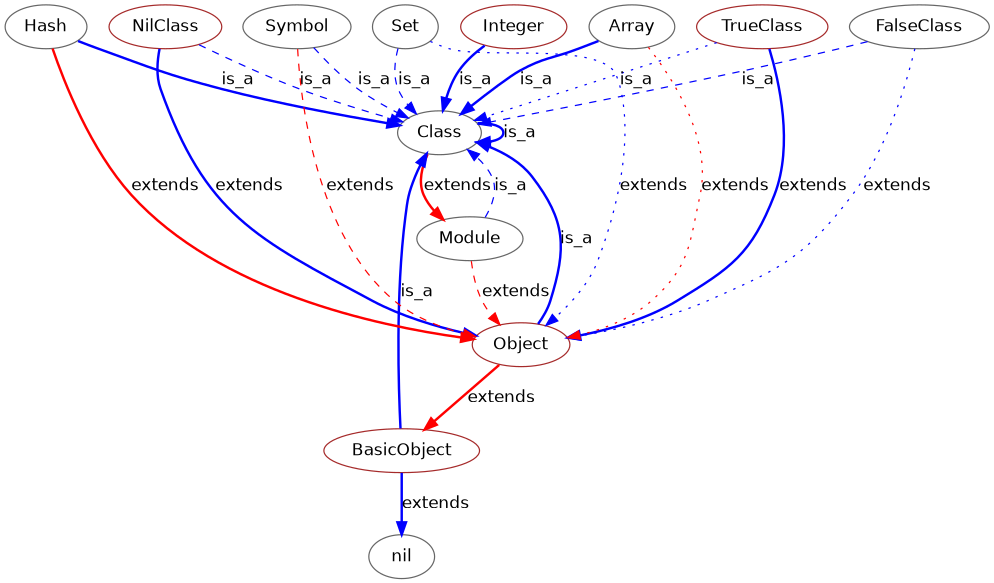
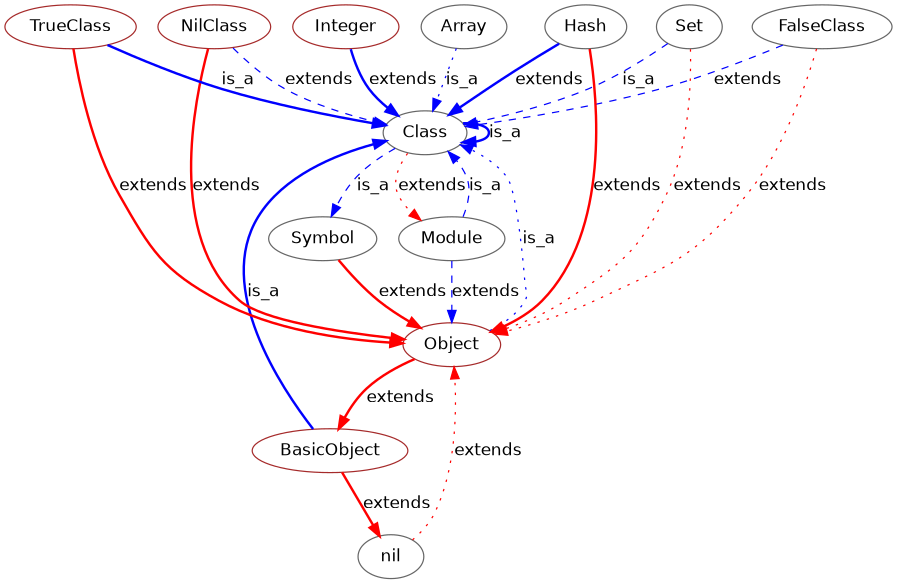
(530, 65) -> (447, 74)
(238, 80) -> (549, 80)
(316, 80) -> (319, 80)
(475, 80) -> (403, 80)
(601, 80) -> (237, 93)
(758, 80) -> (748, 80)
(352, 84) -> (361, 172)
(624, 108) -> (650, 224)
(421, 184) -> (396, 184)
(696, 214) -> (450, 465)
(337, 220) -> (371, 294)
(557, 223) -> (521, 239)
(263, 237) -> (209, 257)
(751, 241) -> (168, 265)
(800, 252) -> (706, 238)
(478, 290) -> (452, 286)
(402, 498) -> (358, 499)
